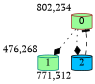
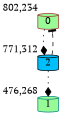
(68, 39) -> (48, 79)
